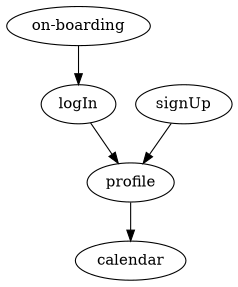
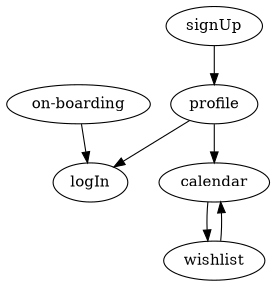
(101, 139) -> (156, 141)
none -> (214, 261)
